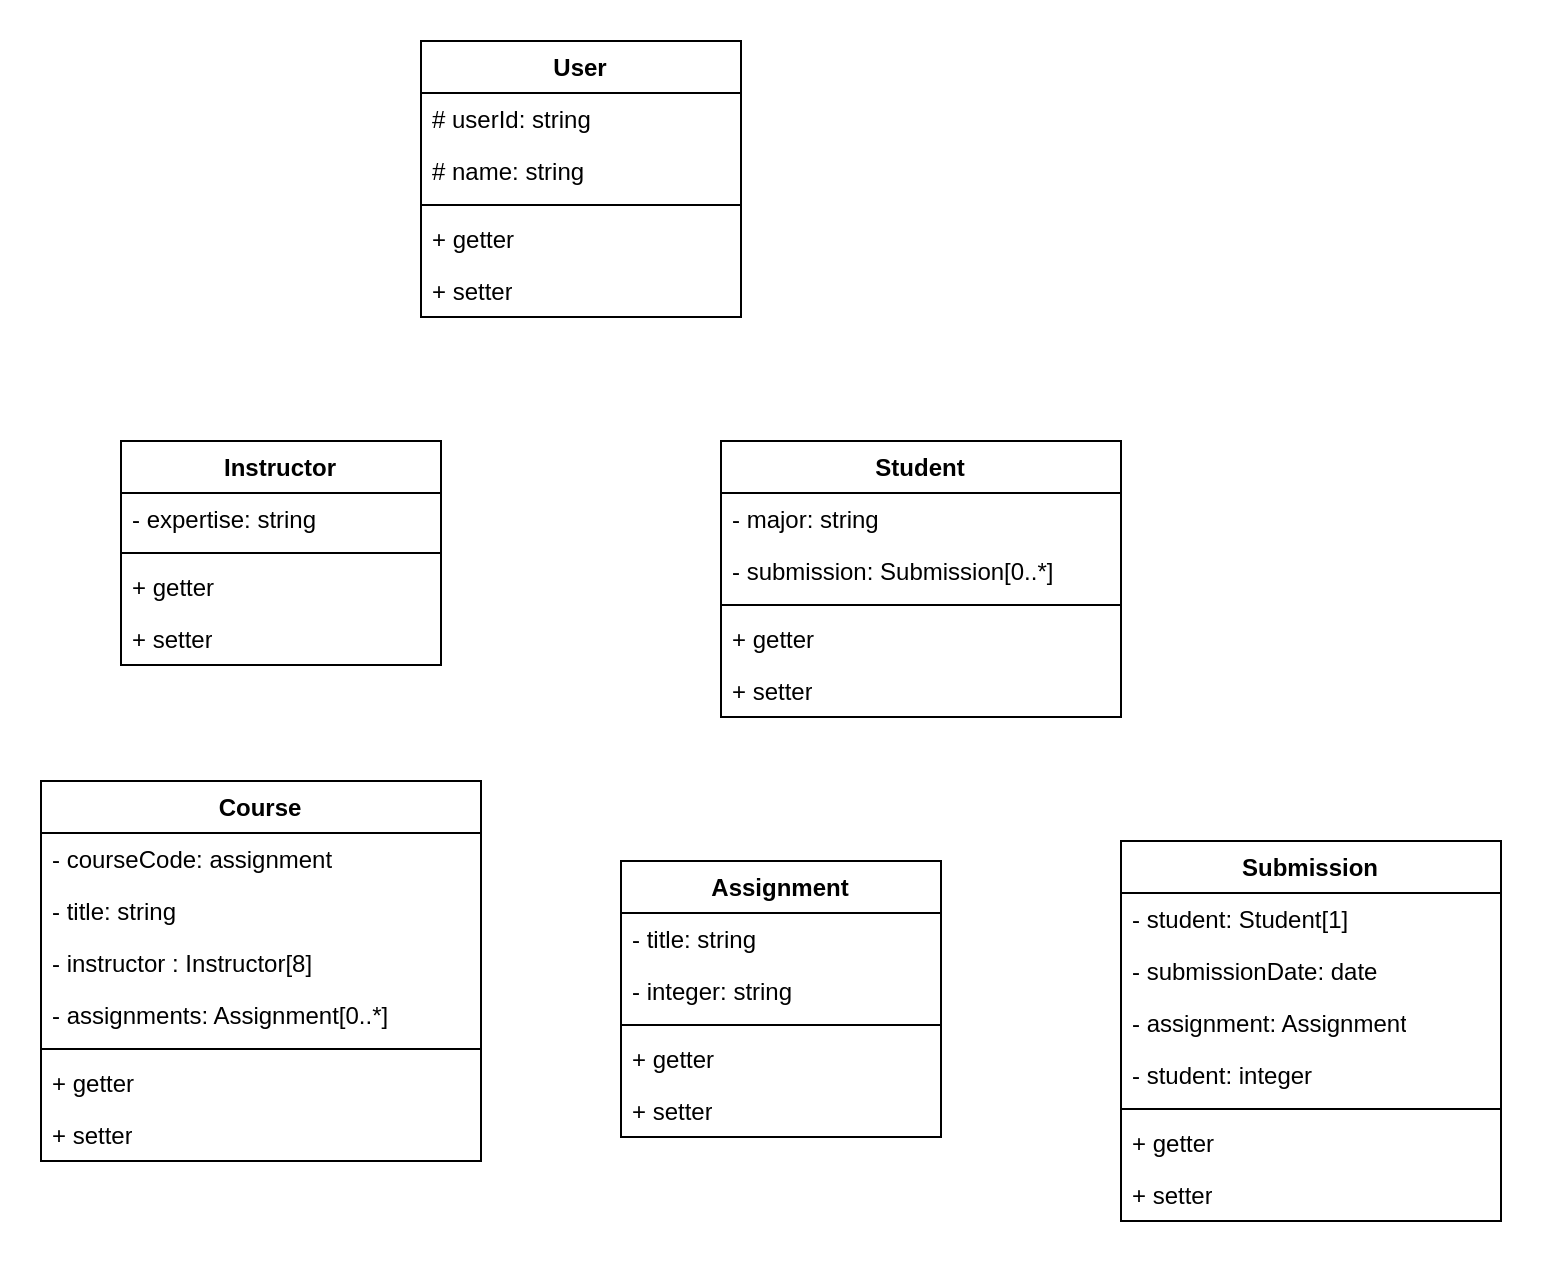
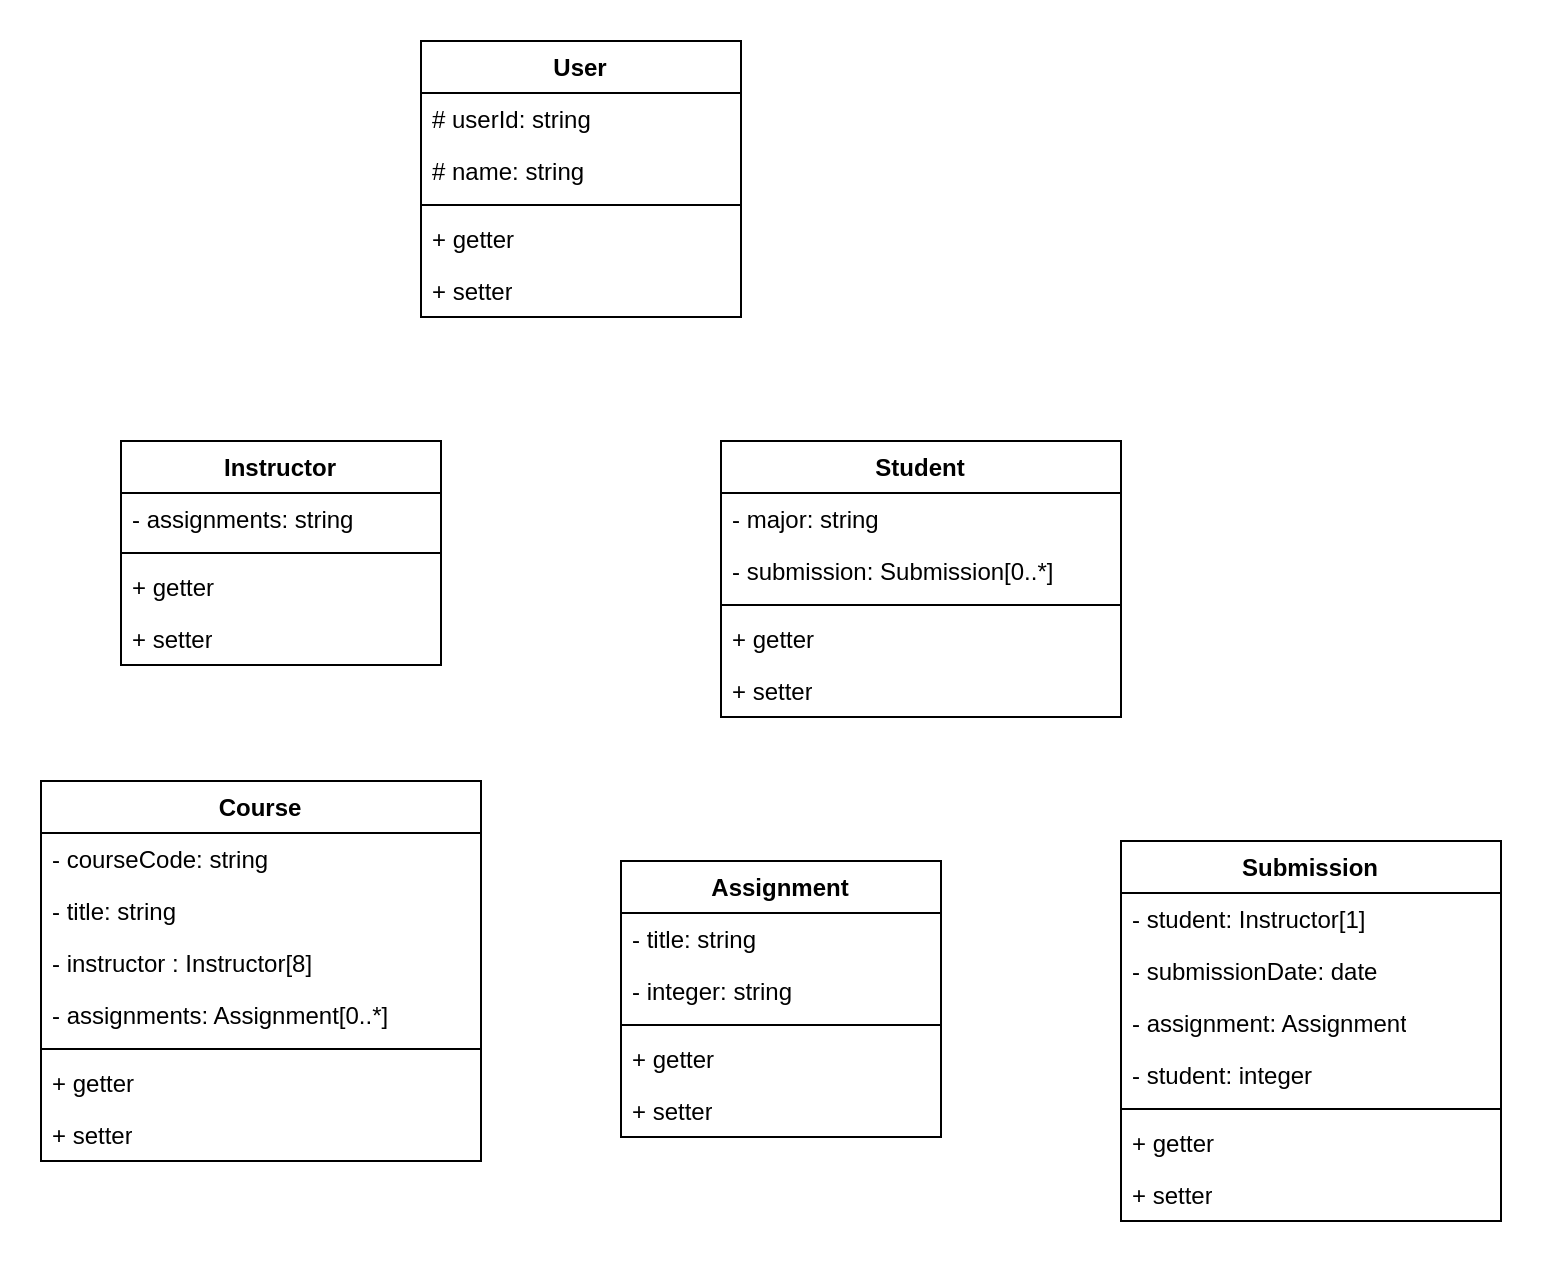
(245, 521) -> (259, 521)
(202, 861) -> (175, 861)
(1265, 921) -> (1285, 921)
